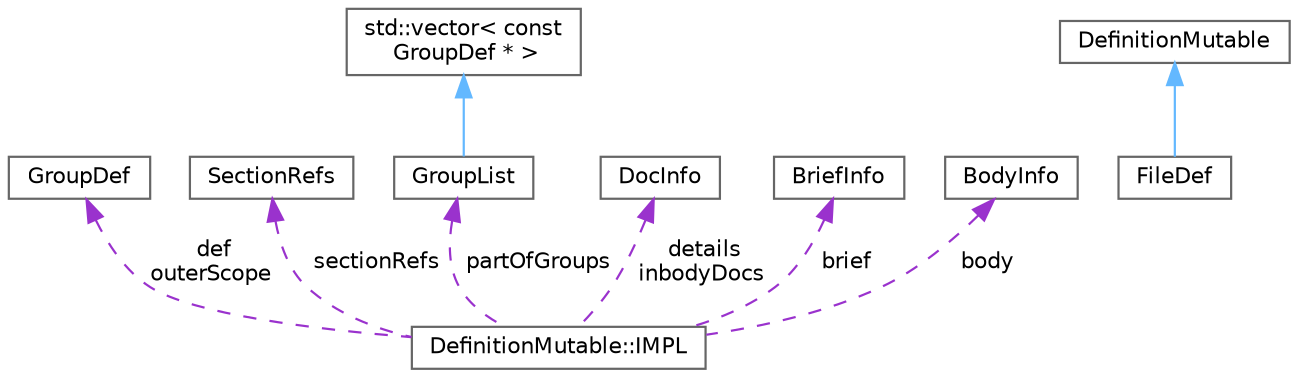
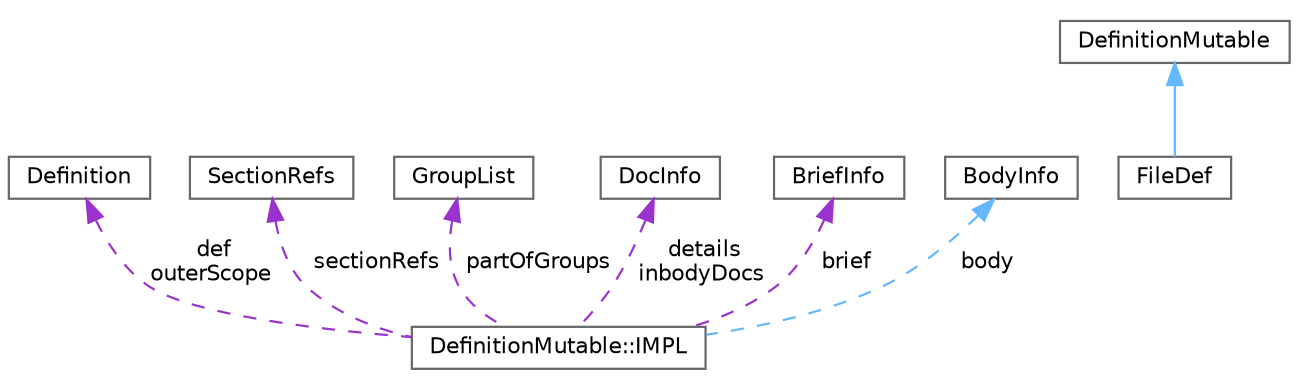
(464, 42) -> none
(80, 178) -> (80, 178)
(853, 299) -> (853, 299)
